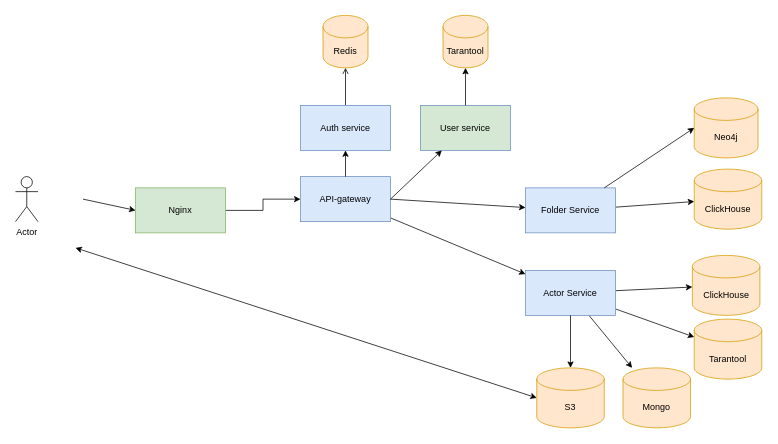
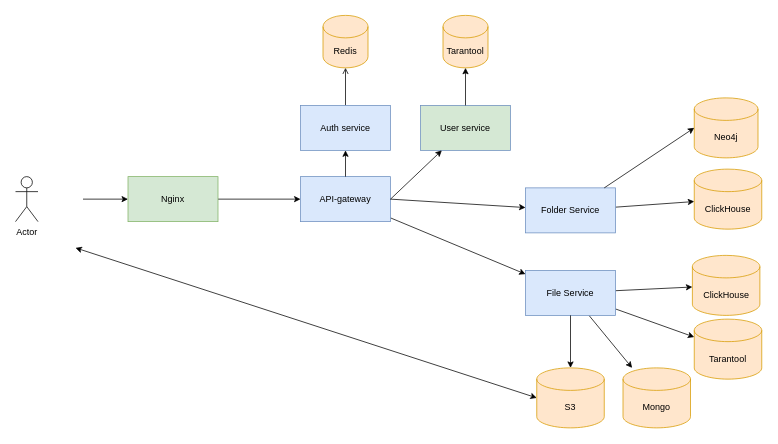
(180, 210) -> (173, 199)
(570, 293) -> (570, 293)
